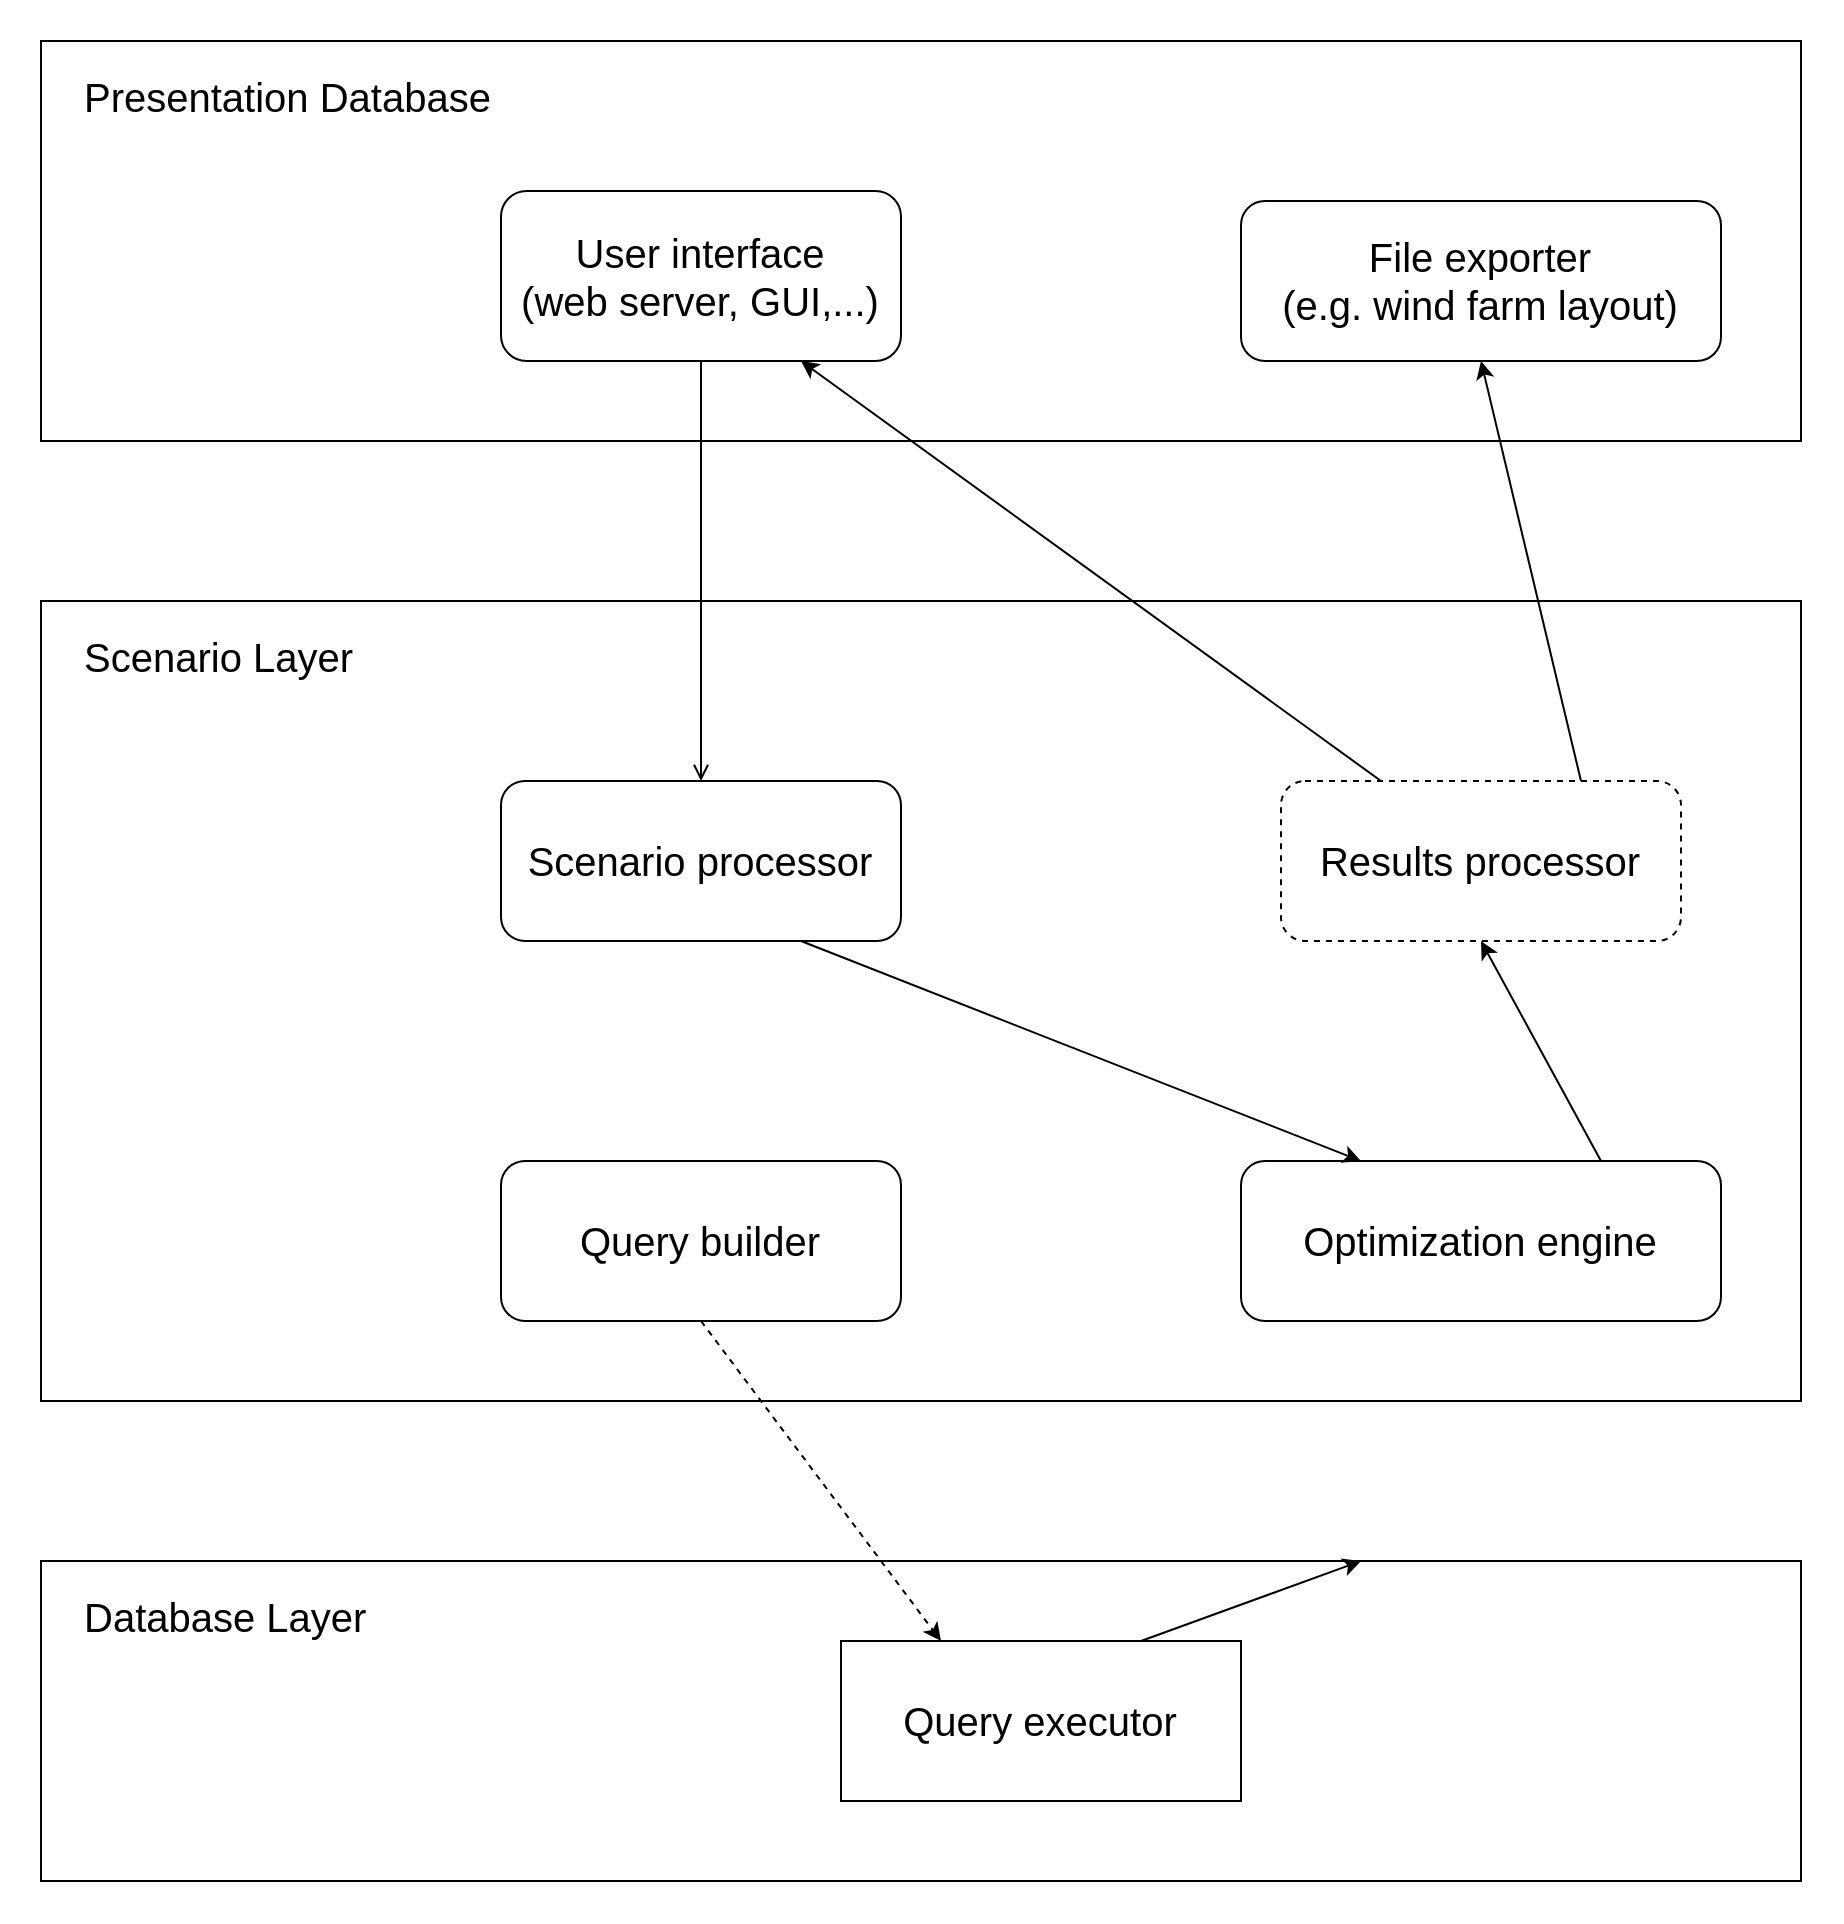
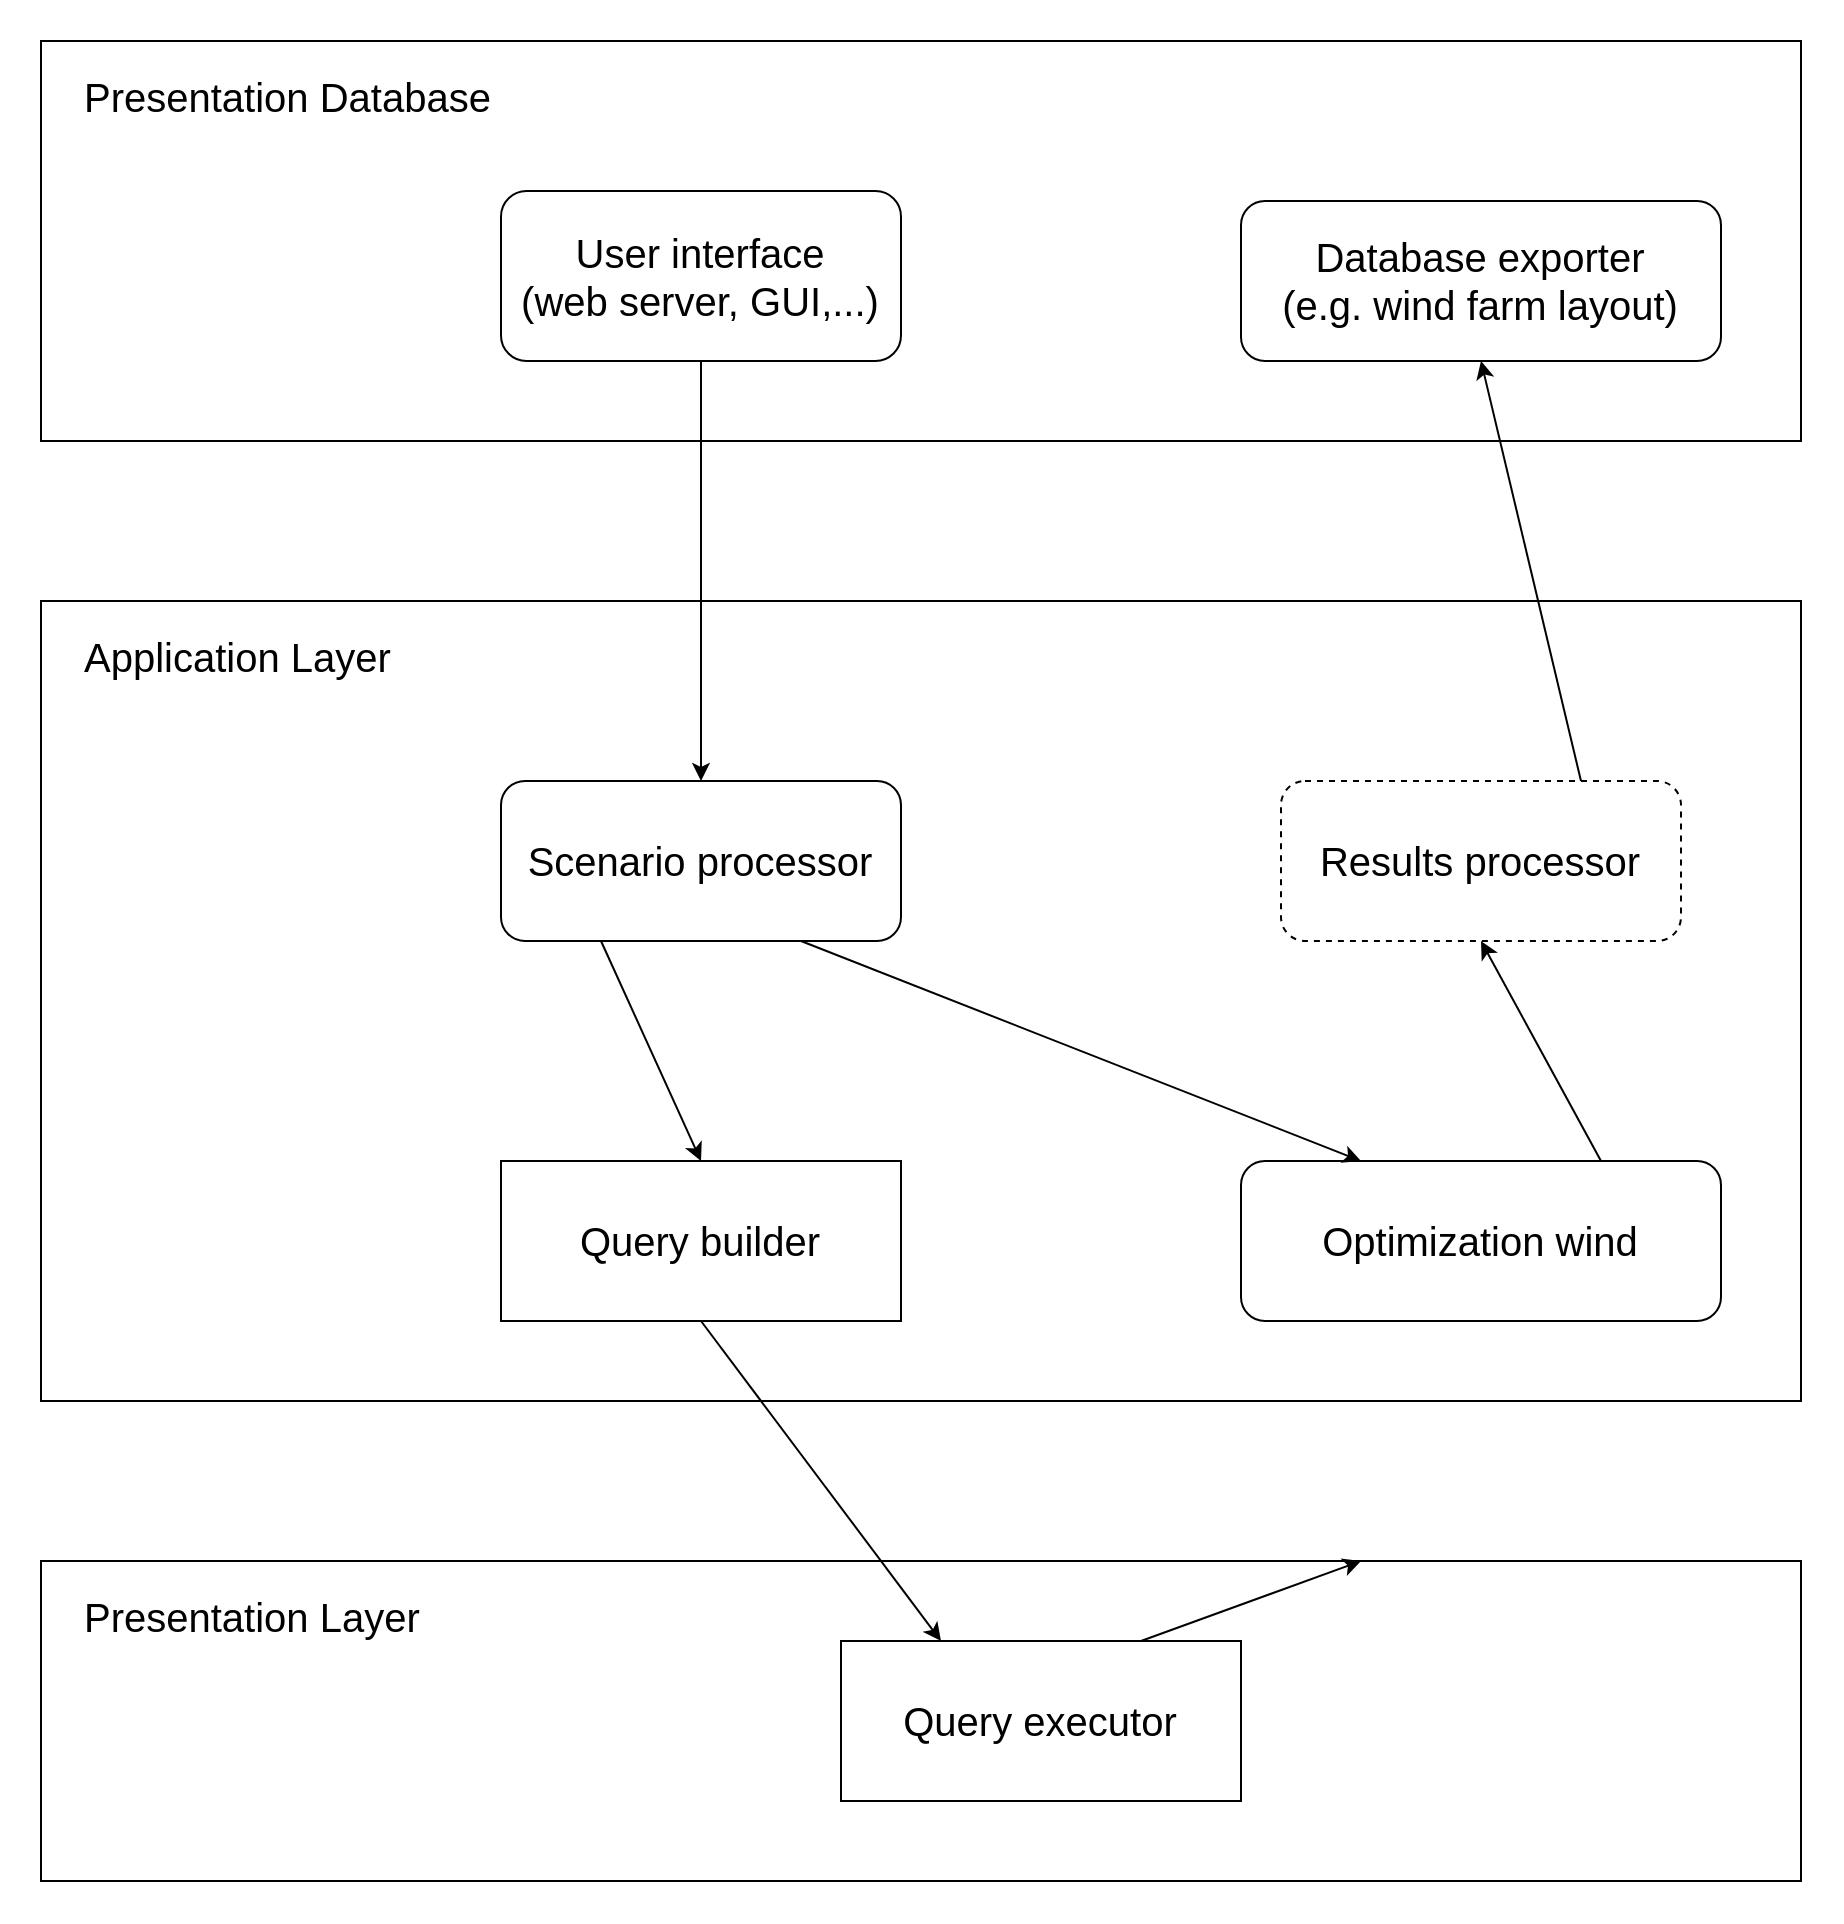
(1481, 281) -> (1481, 281)
(1097, 575) -> none
(173, 649) -> (187, 649)
(701, 769) -> (701, 766)
none -> (648, 1045)
(701, 1241) -> (701, 1241)
(1481, 1241) -> (1481, 1241)
(817, 1476) -> (817, 1476)
(176, 1609) -> (200, 1609)
